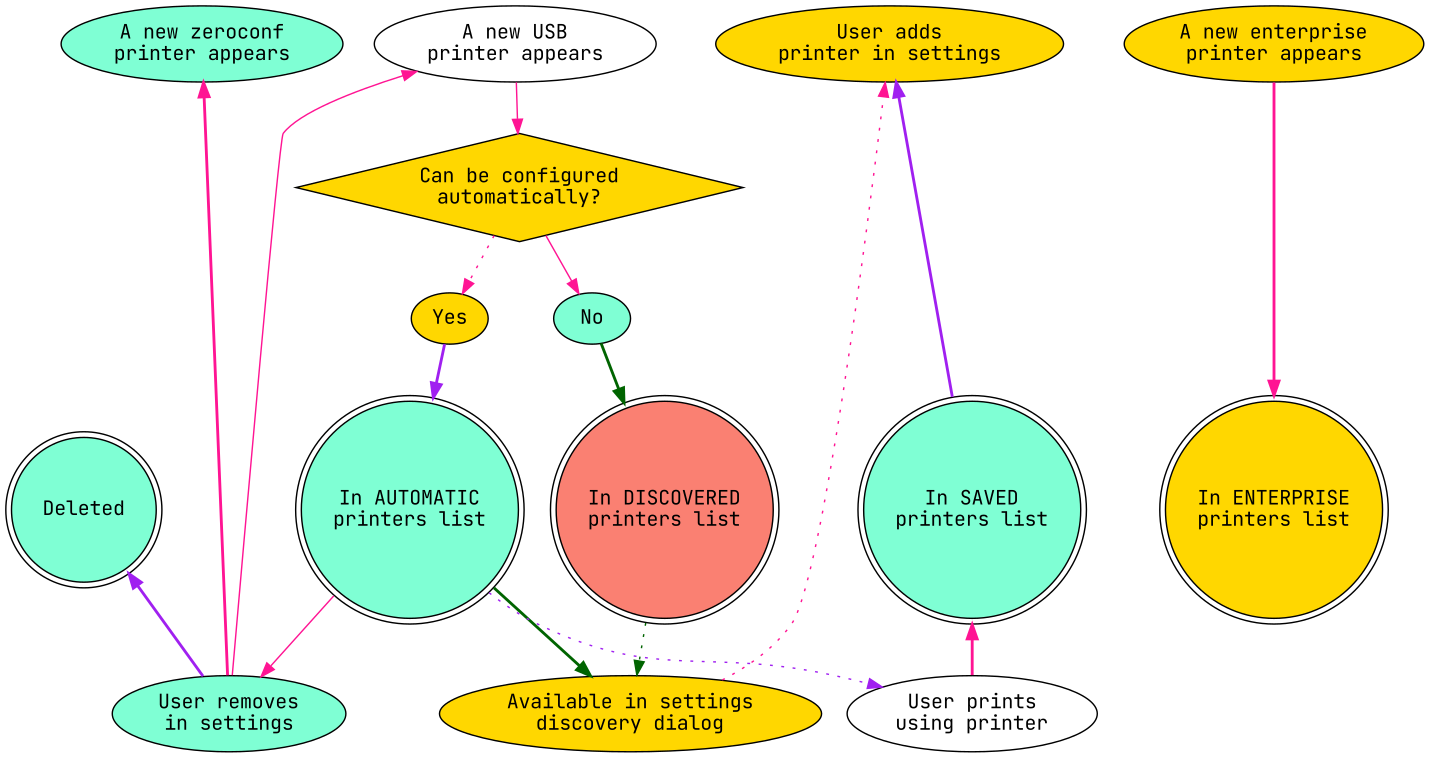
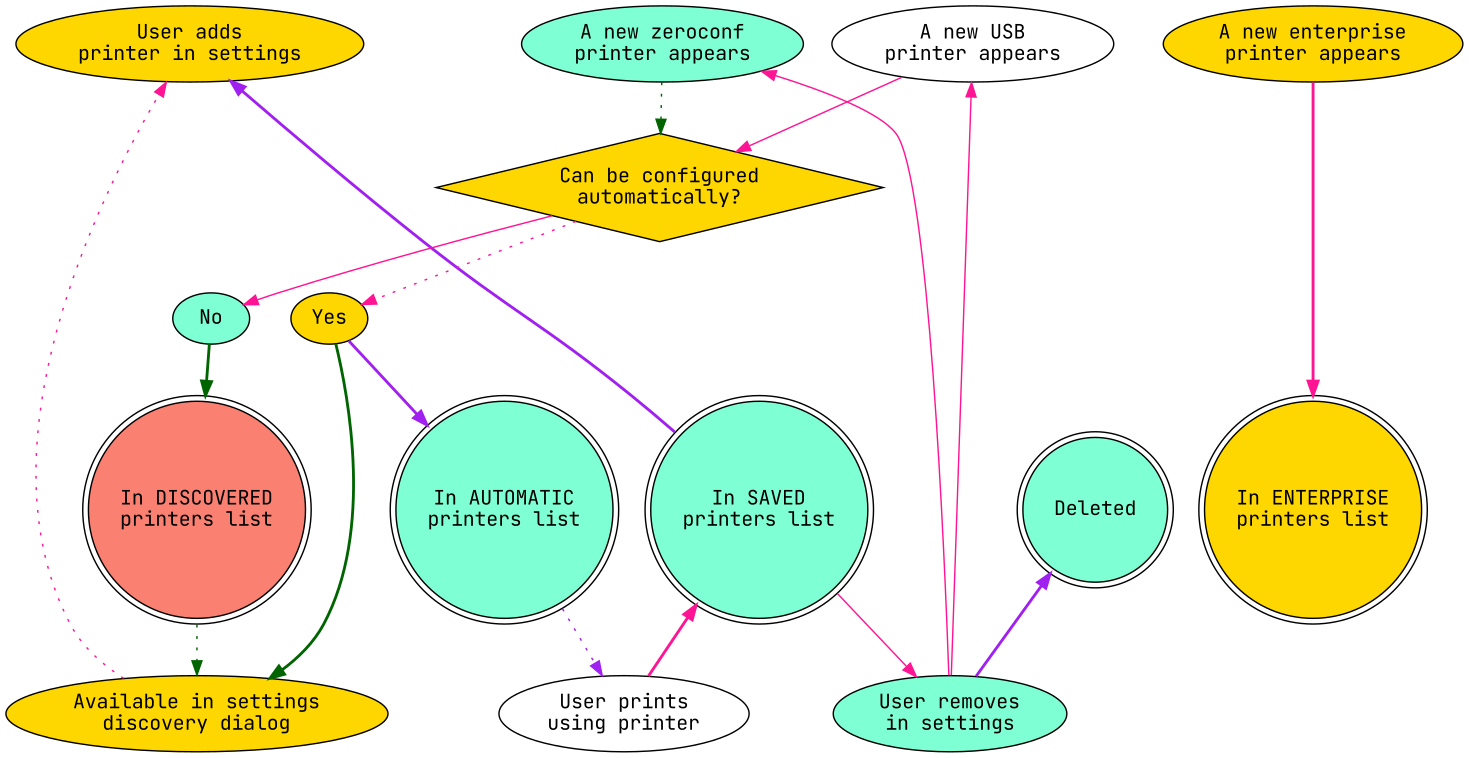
none -> (661, 101)
(216, 386) -> (930, 335)
(302, 631) -> (872, 630)
(549, 638) -> (352, 517)
